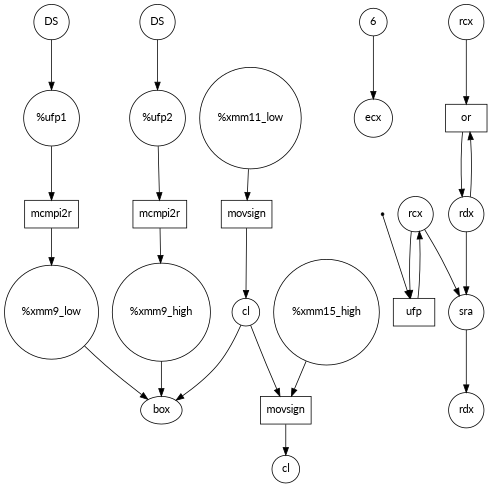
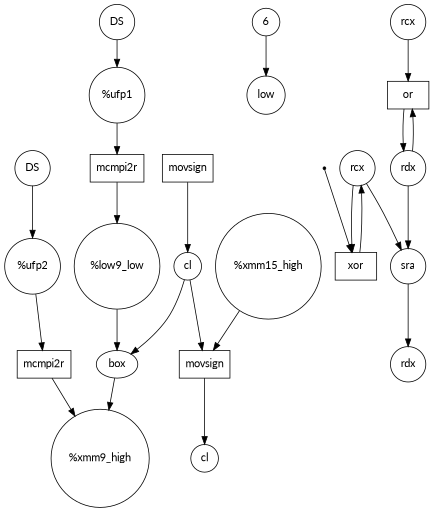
(250, 118) -> none
(373, 118) -> (266, 95)
(52, 312) -> (117, 266)
(414, 312) -> (356, 266)
(161, 375) -> (112, 390)
